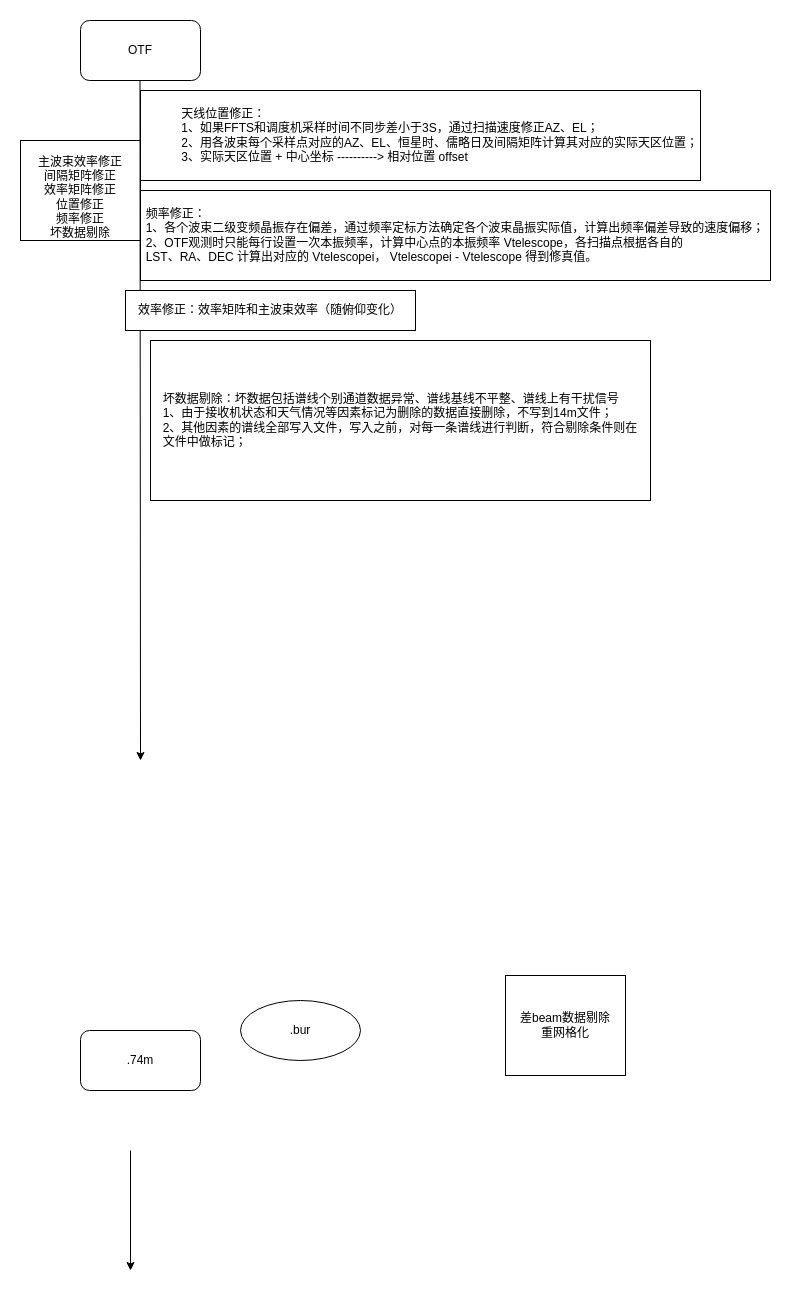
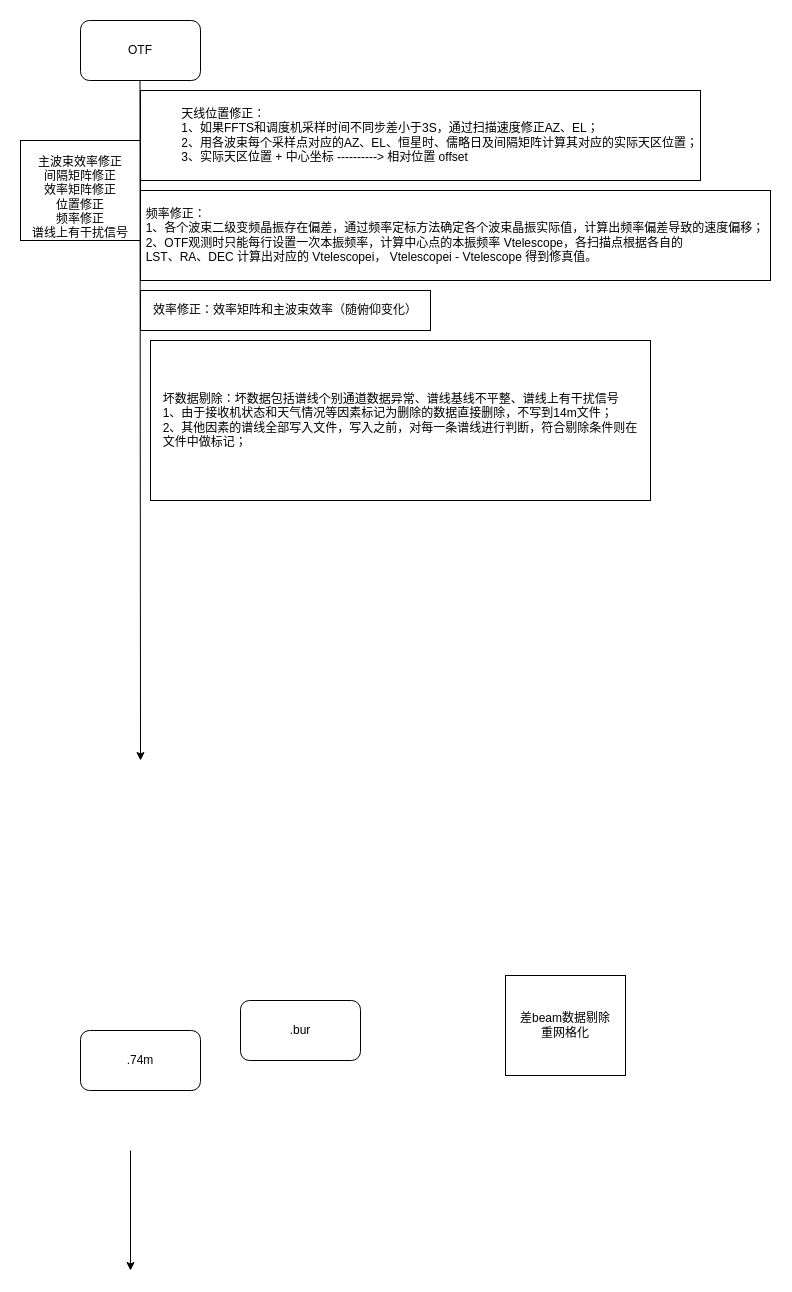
(81, 191) -> (81, 191)
(271, 311) -> (286, 311)
(301, 1031) -> (301, 1031)
